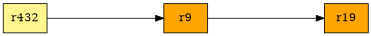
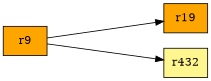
(101, 18) -> (101, 51)
